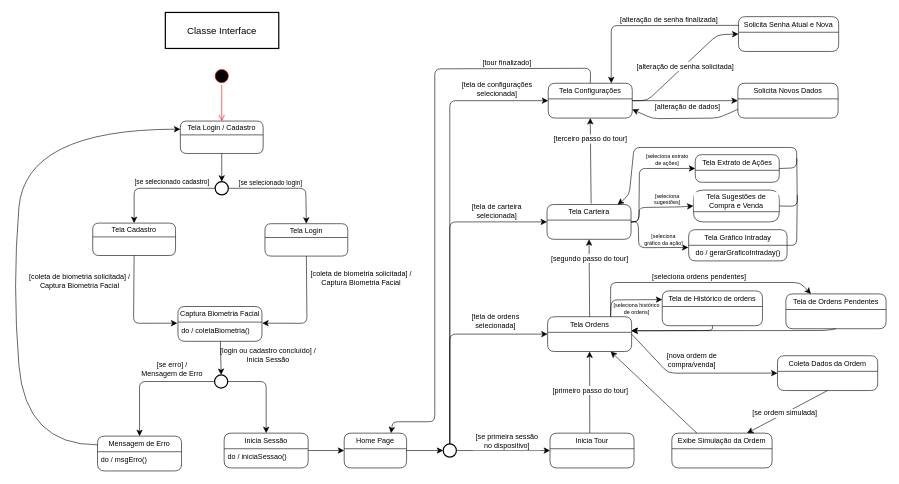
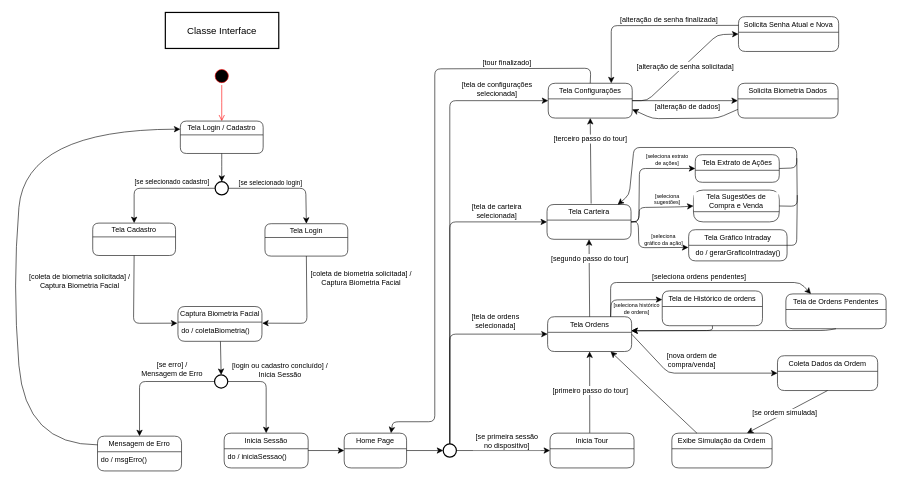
(788, 91) -> (788, 91)
(268, 355) -> (280, 370)
